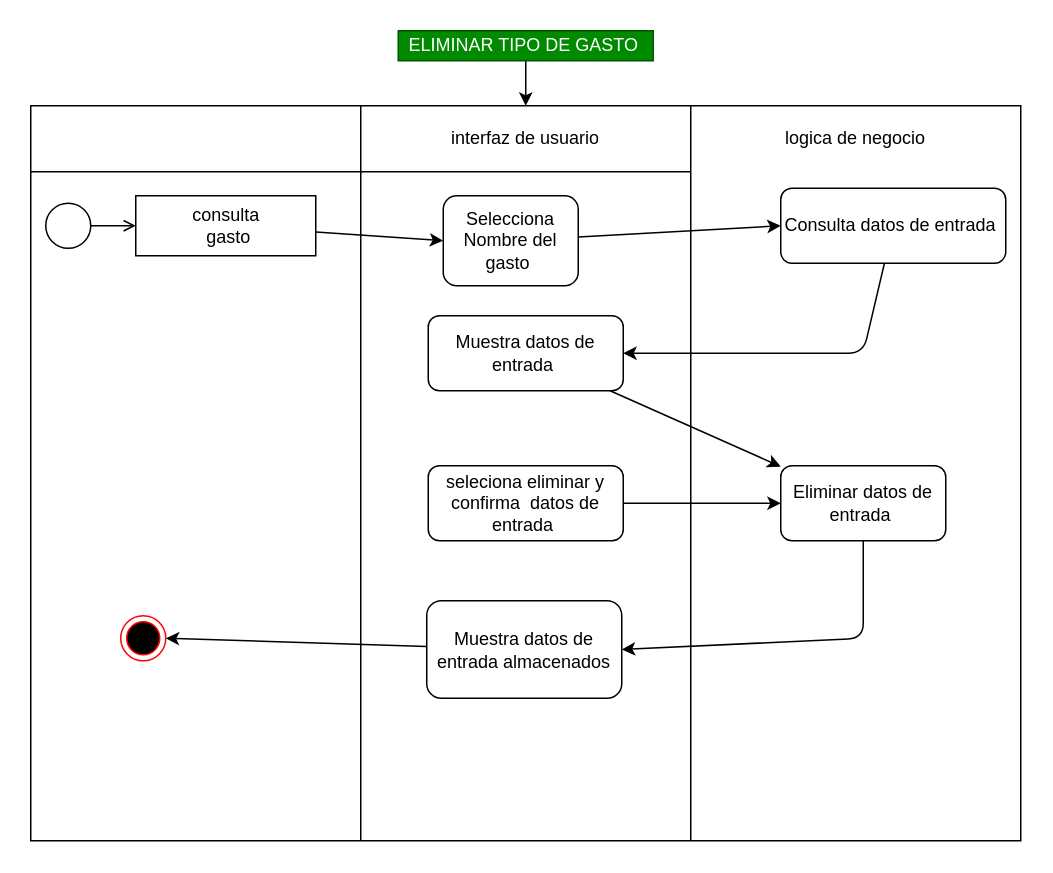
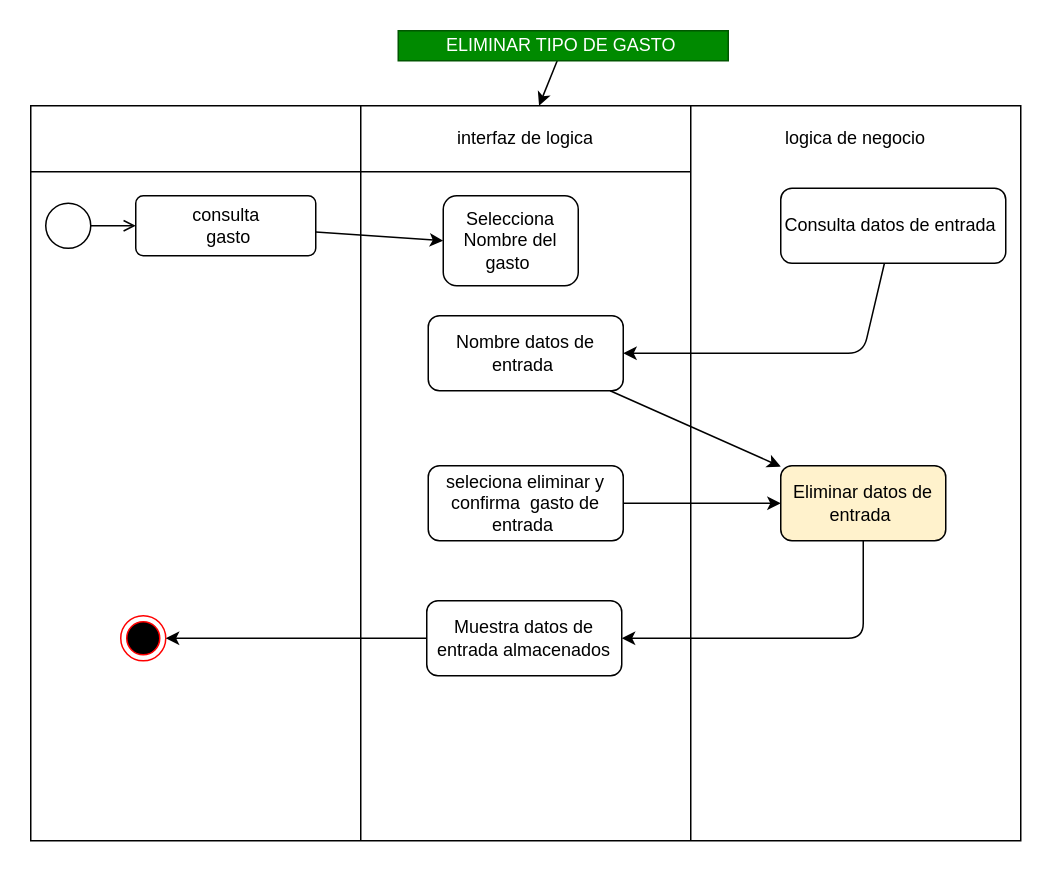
(526, 46) -> (563, 46)
(526, 139) -> (526, 139)
(226, 226) -> (226, 226)
(674, 232) -> none
(526, 353) -> (526, 353)
(526, 503) -> (526, 503)
(863, 503) -> (863, 503)
(524, 650) -> (524, 638)
